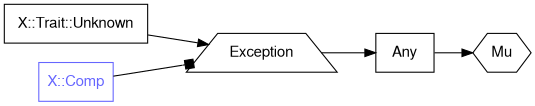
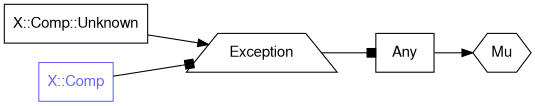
(76, 24) -> (76, 24)
(343, 53) -> (343, 53)
